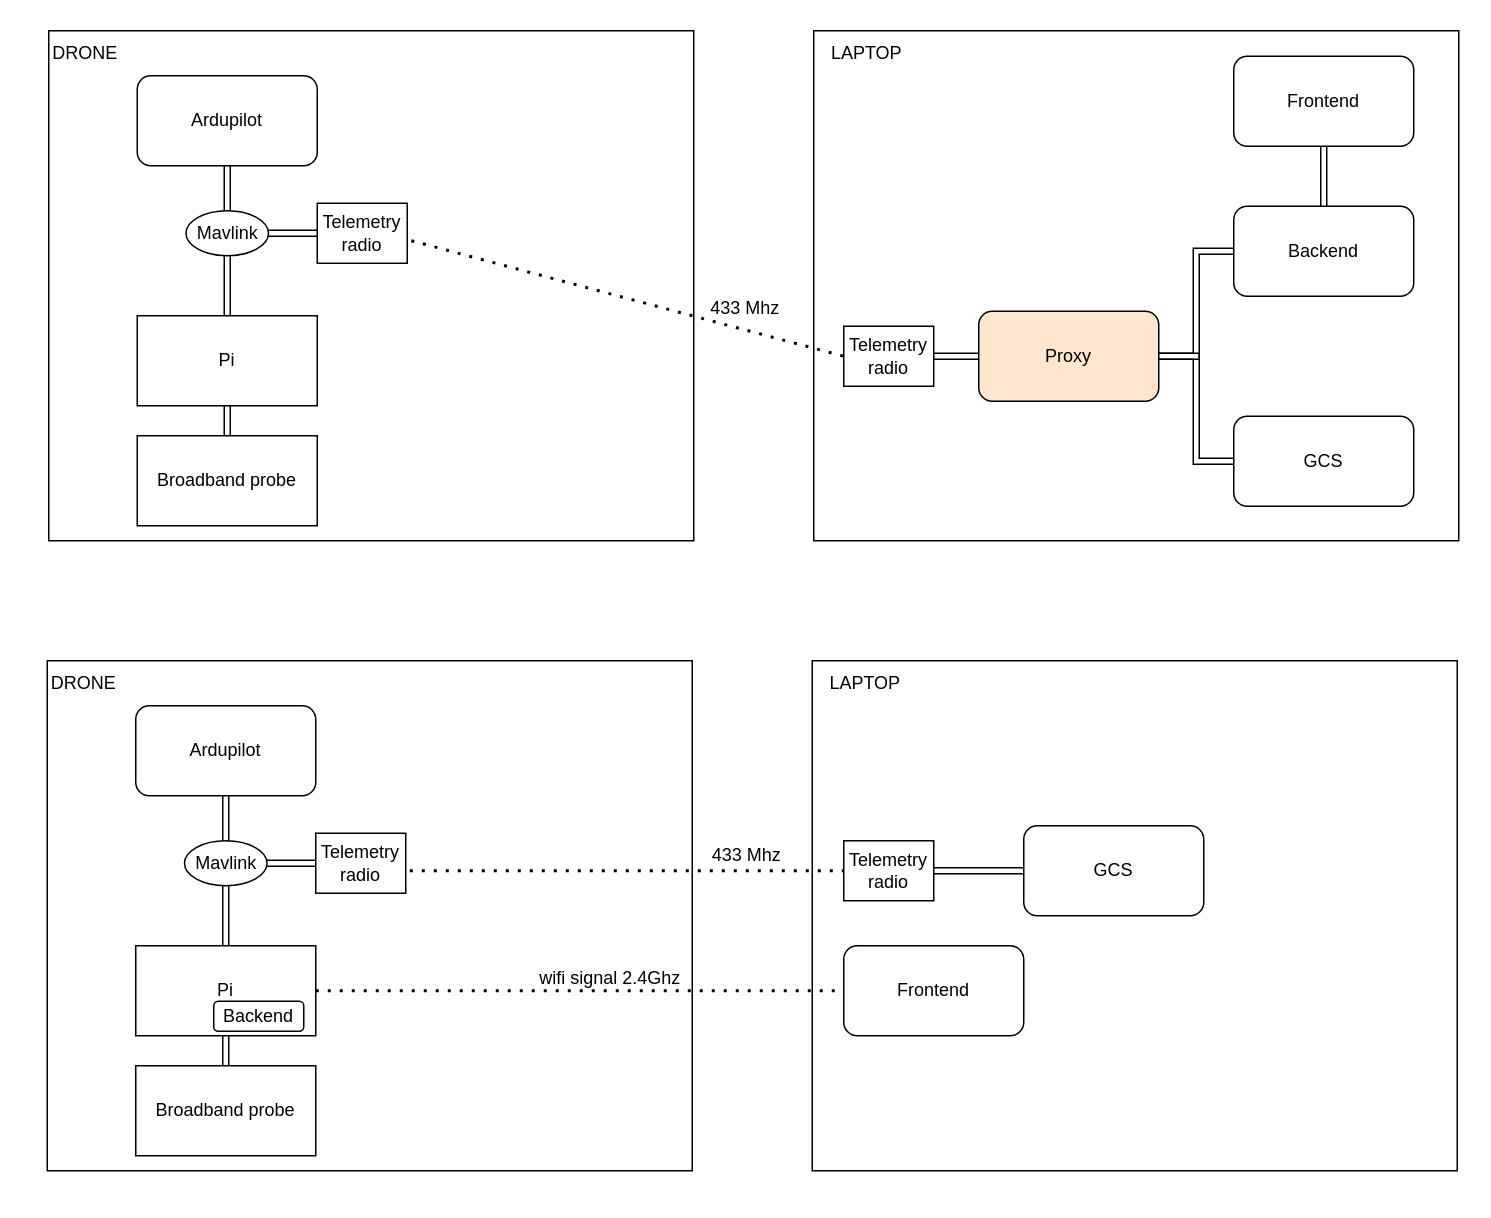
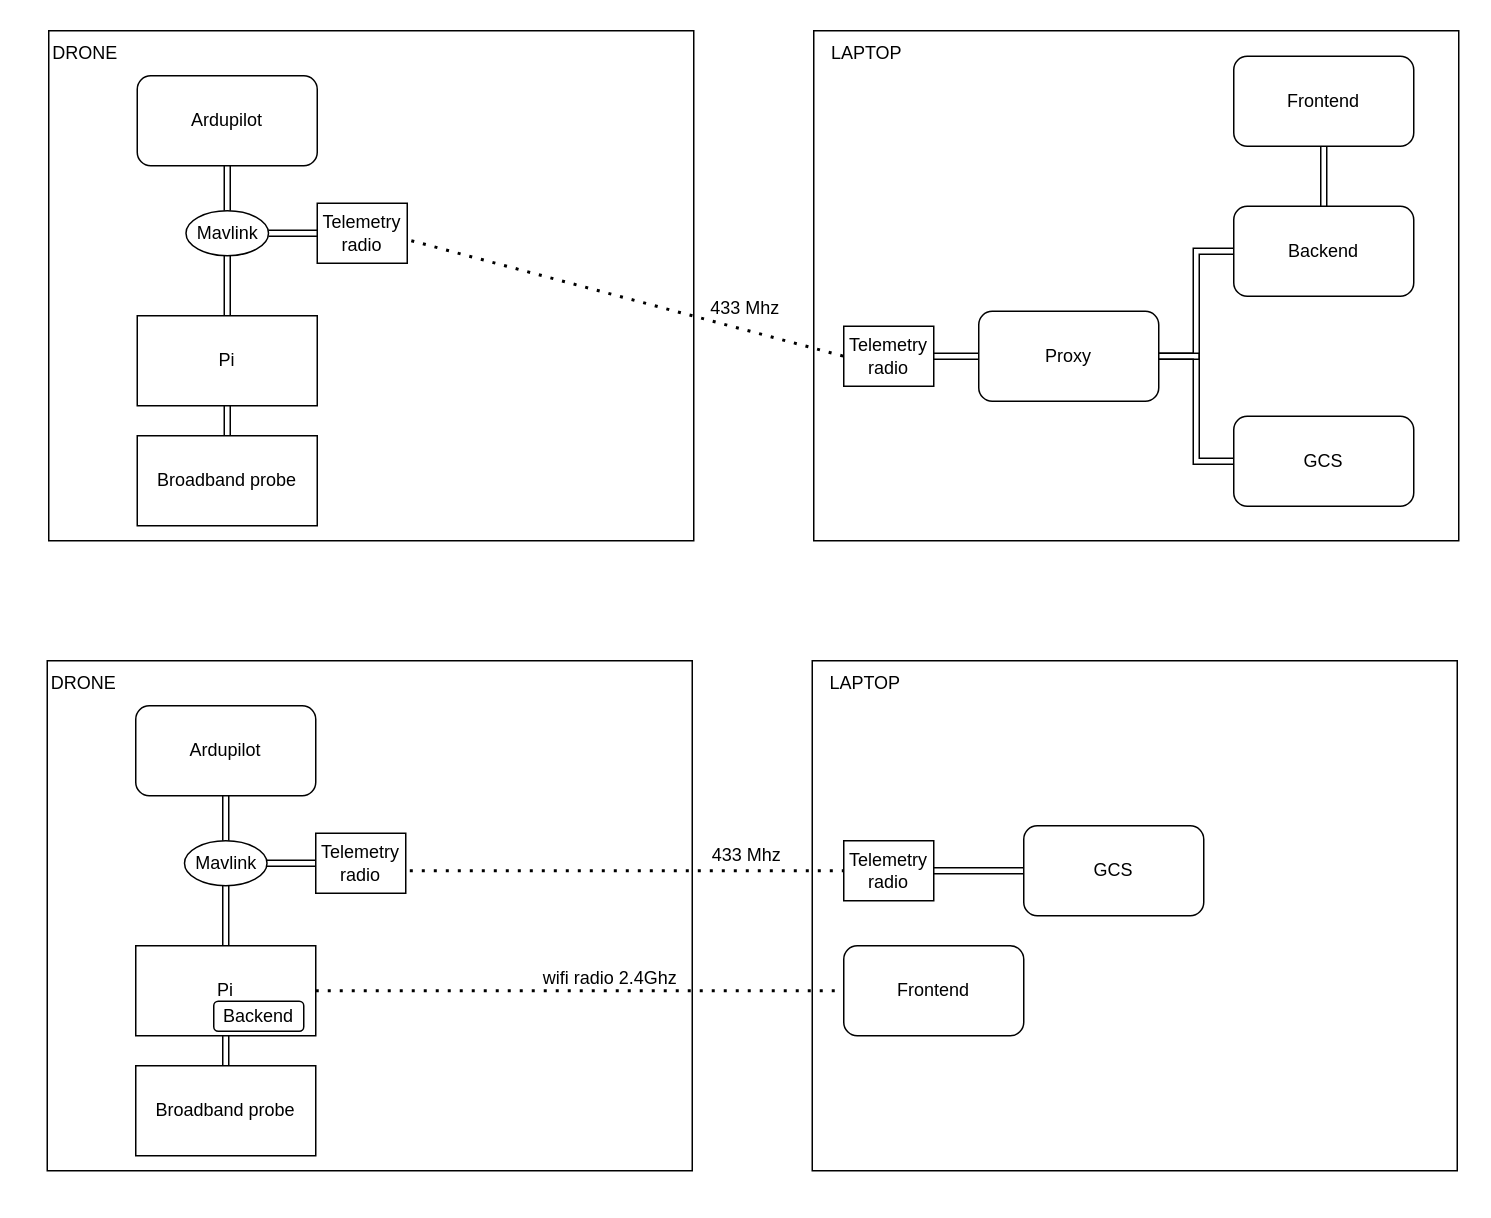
(1069, 356) -> (1069, 356)
(611, 979) -> (611, 979)
